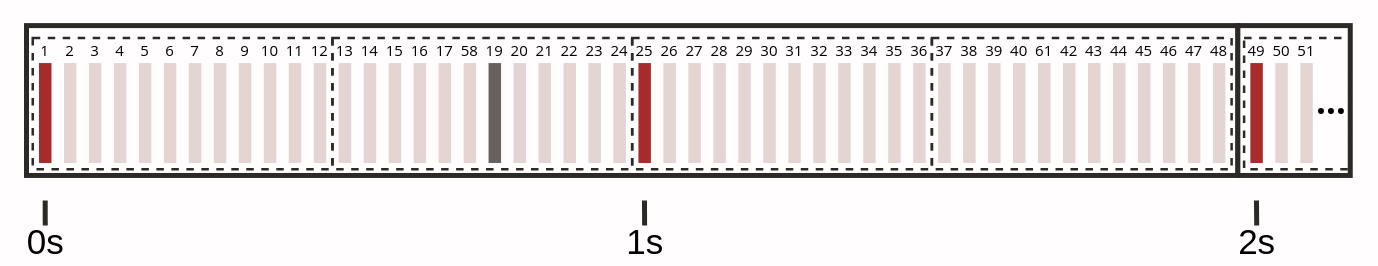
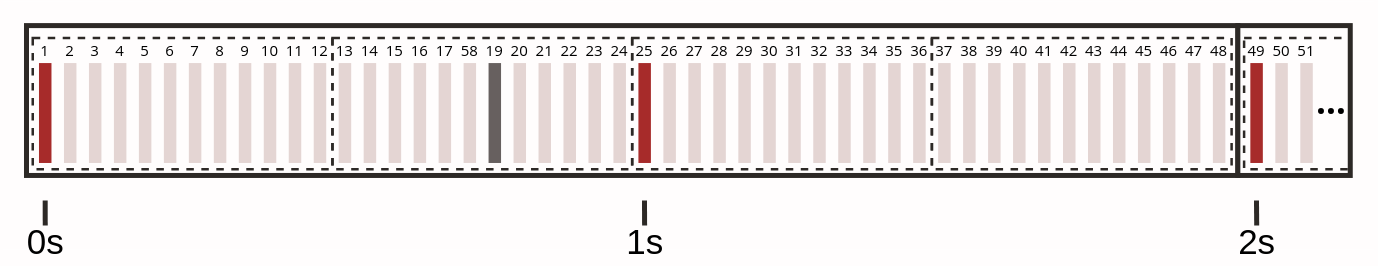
(1044, 41) -> (1044, 41)
